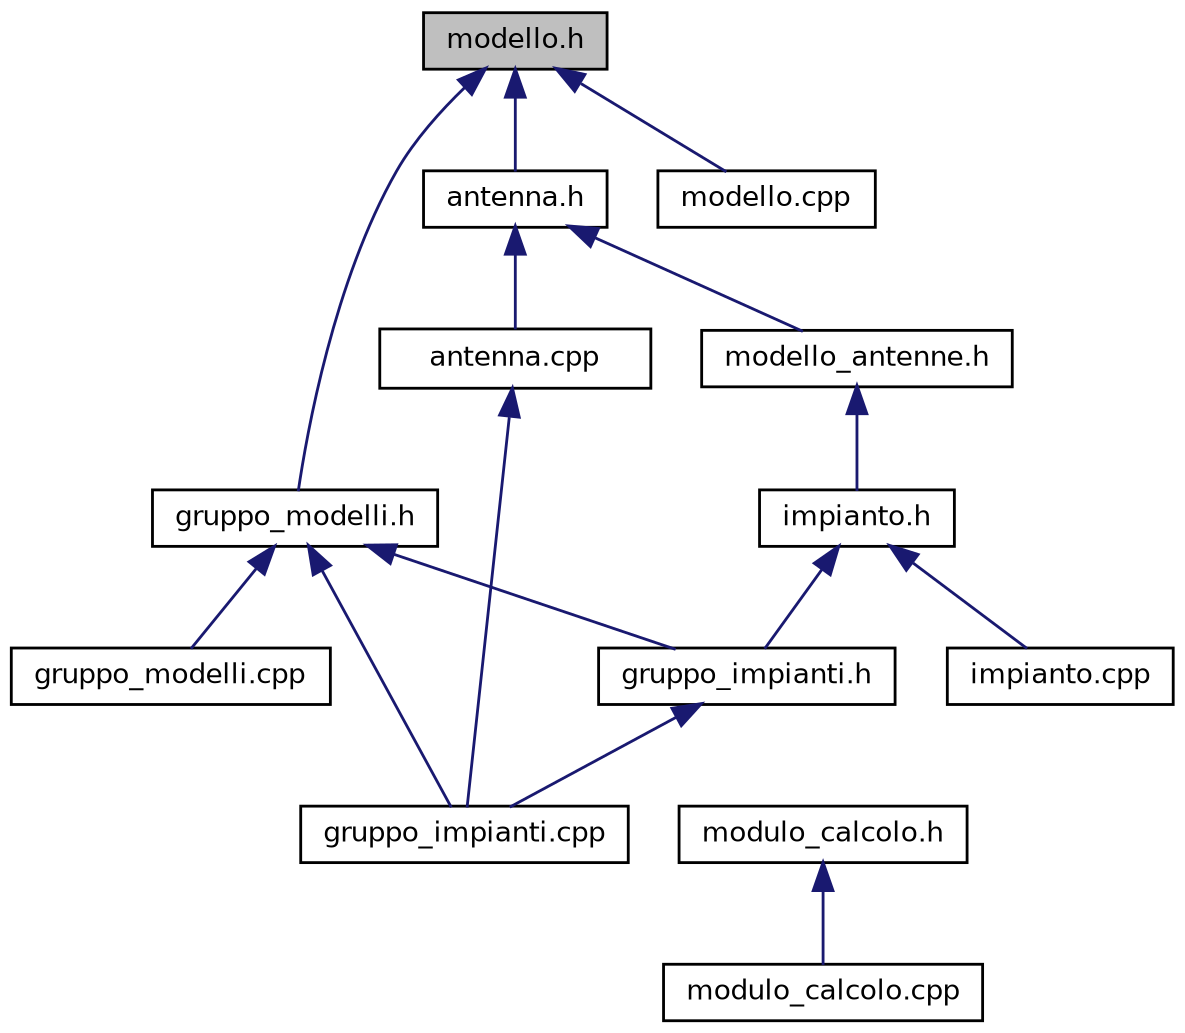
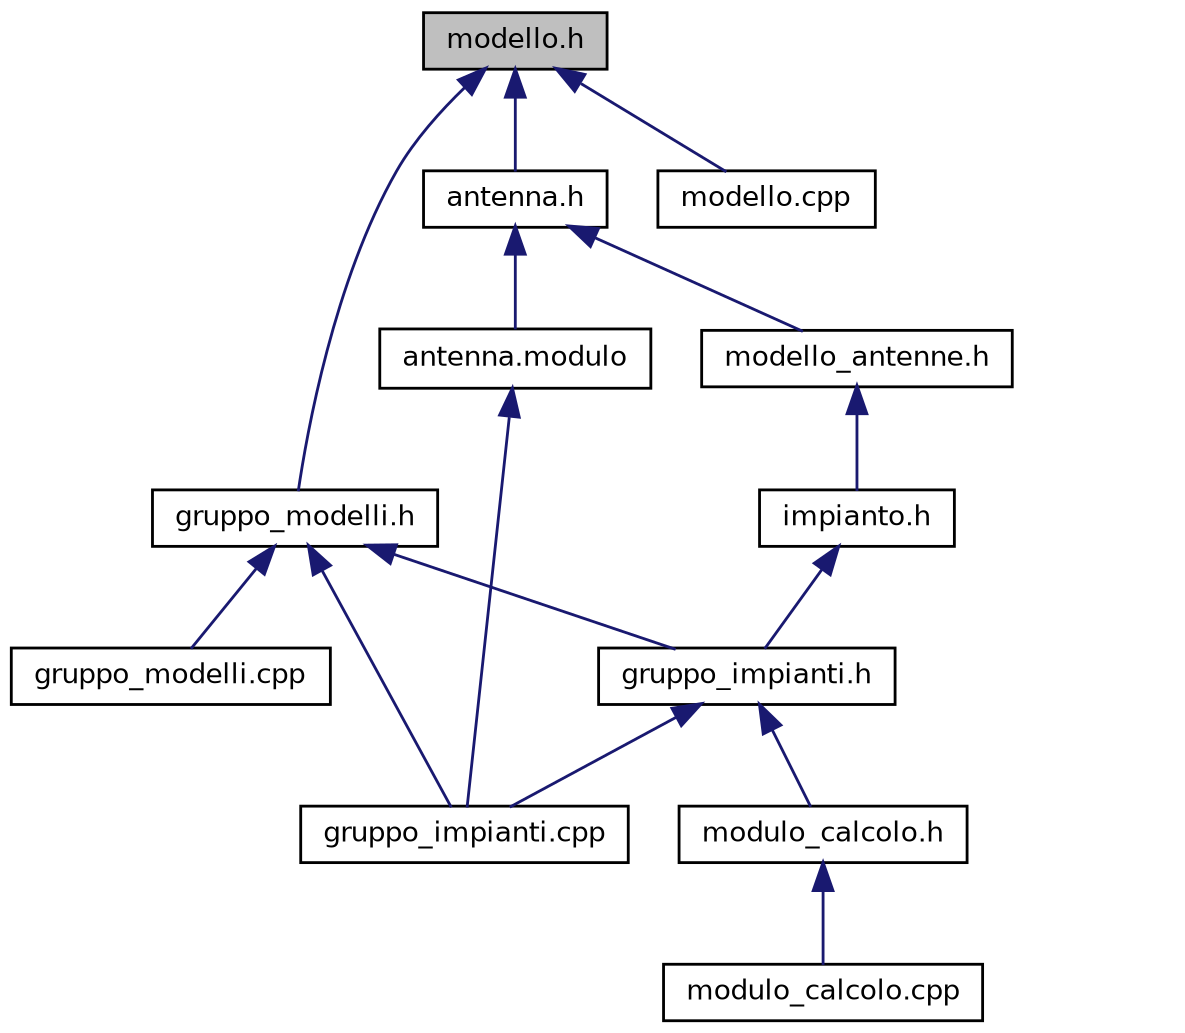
(515, 359) -> (515, 359)
(1060, 676) -> none
none -> (791, 768)
